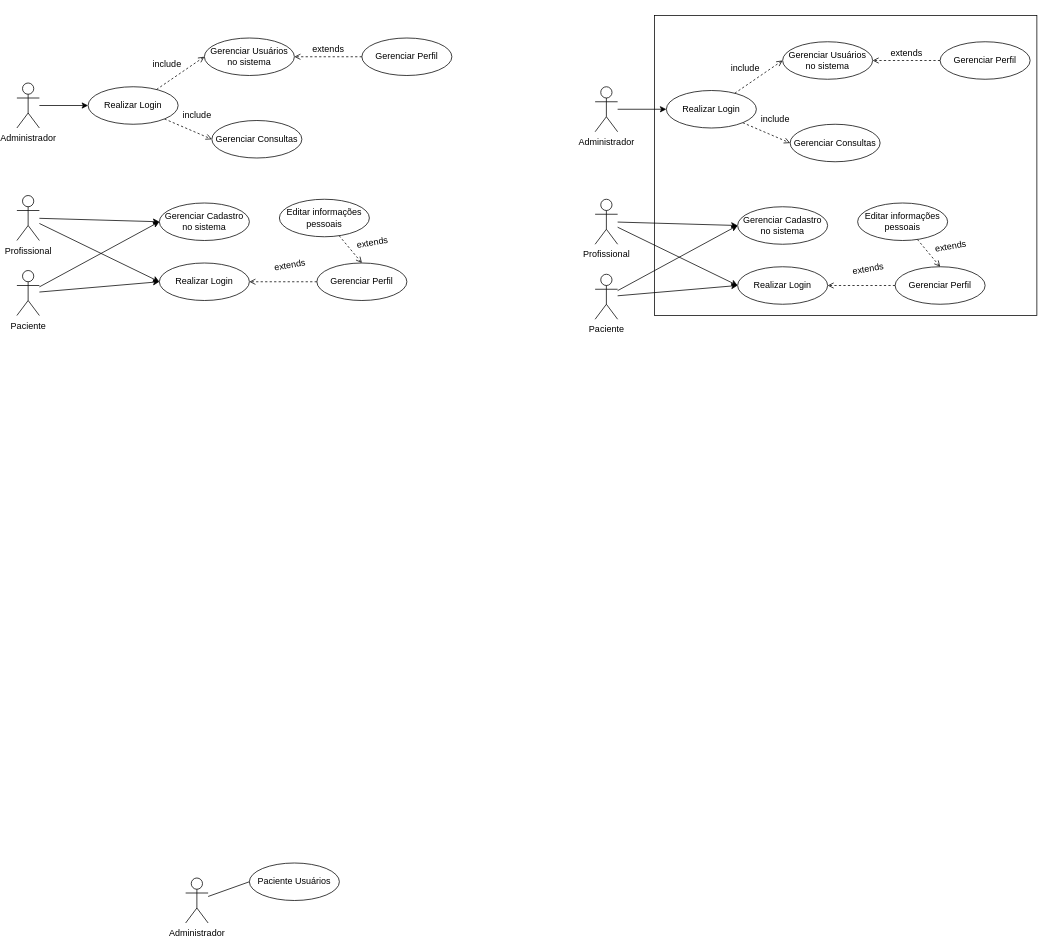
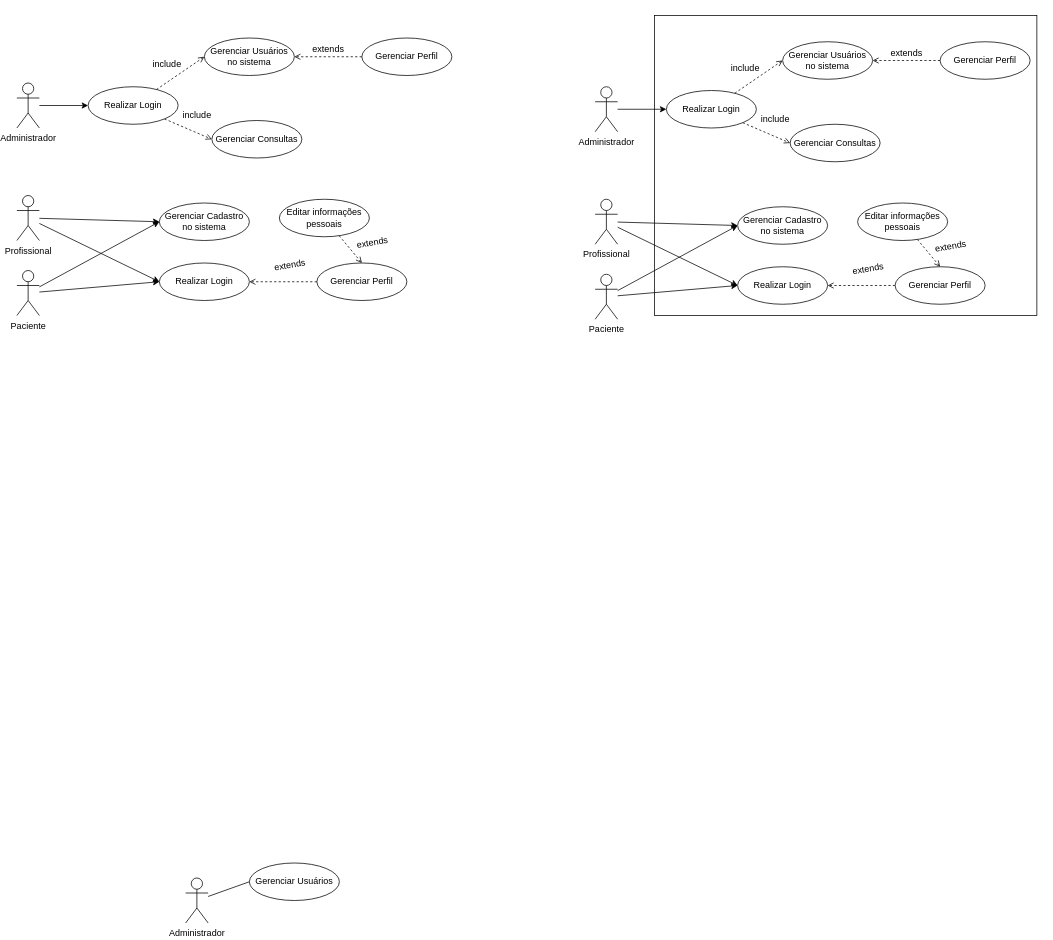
(294, 882) -> (294, 882)
